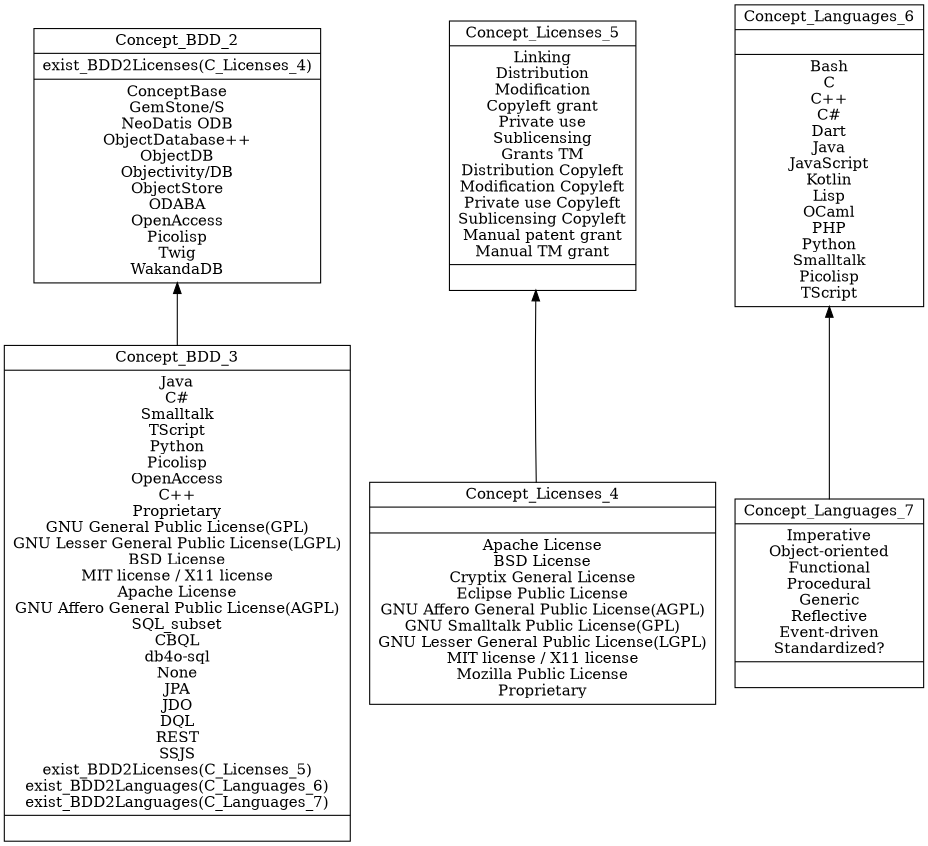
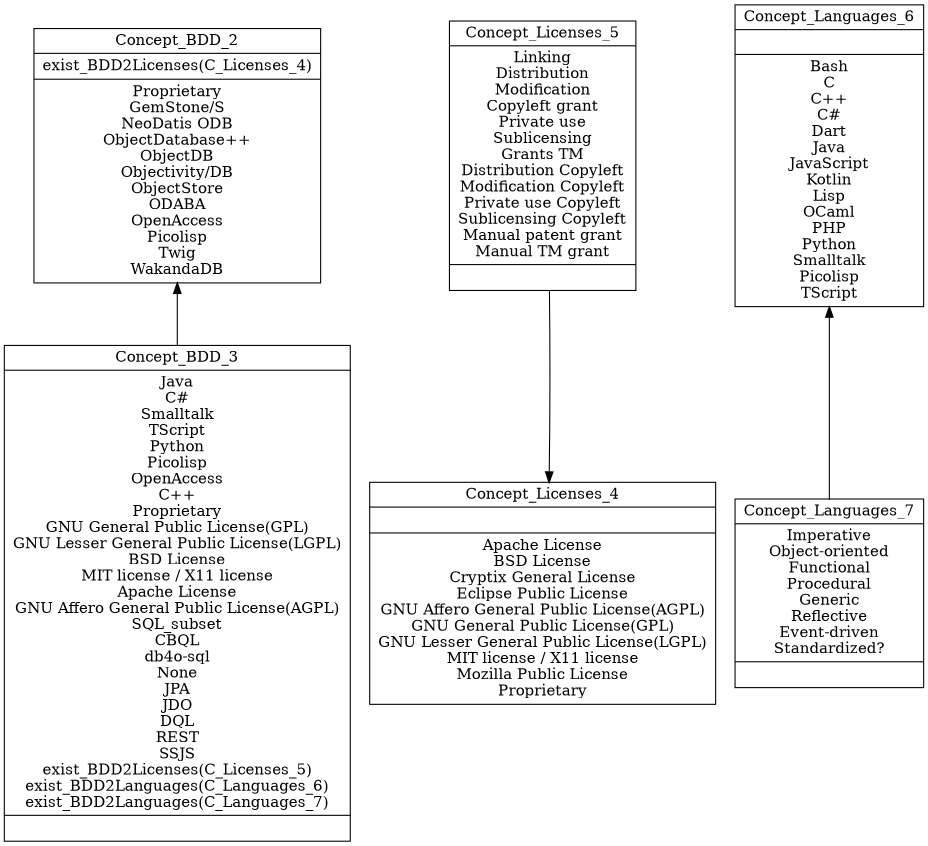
(177, 92) -> (177, 92)
(535, 392) -> (550, 381)
(543, 626) -> (543, 626)
